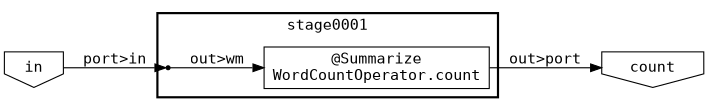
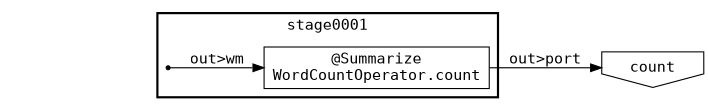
(34, 68) -> none
